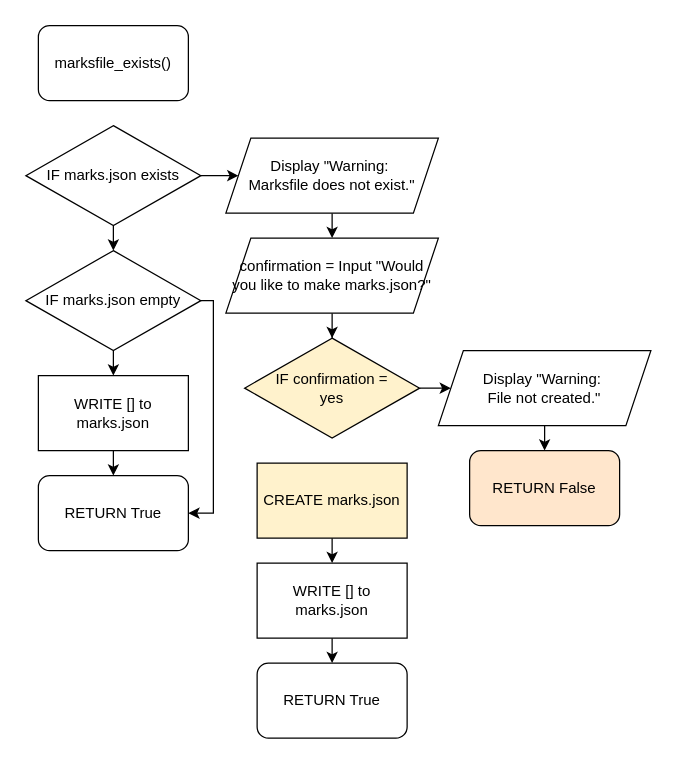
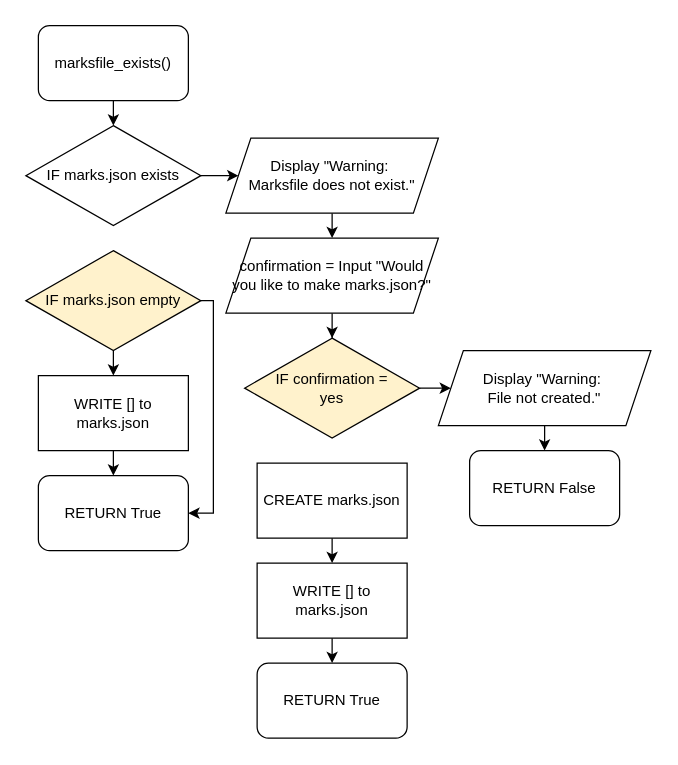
none -> (113, 109)
(113, 234) -> none
(113, 301) -> (113, 301)
(544, 488) -> (544, 488)
(332, 501) -> (332, 501)
